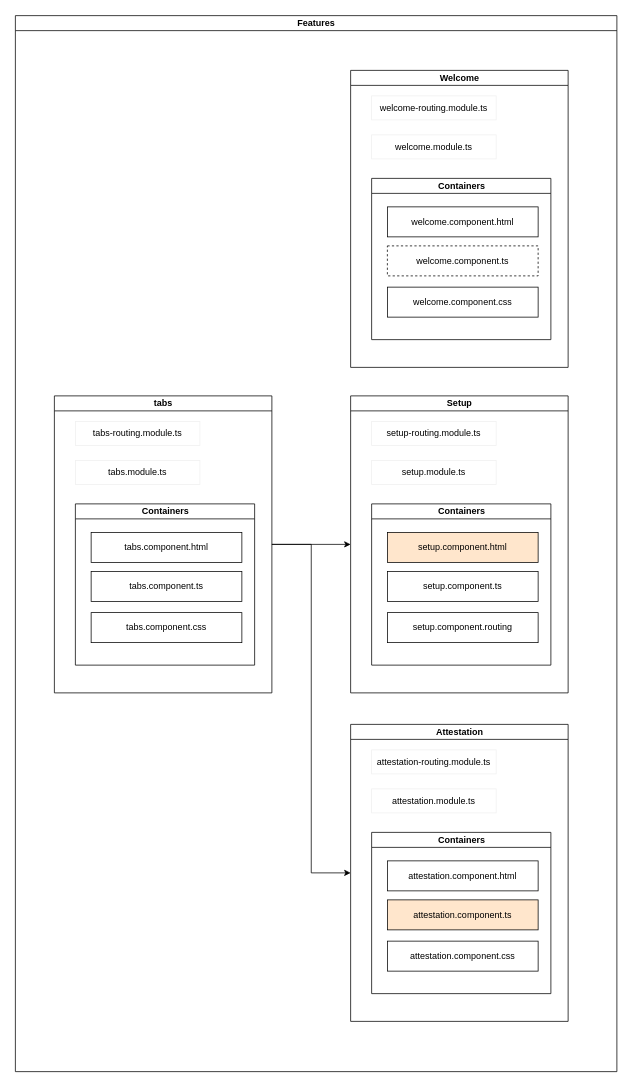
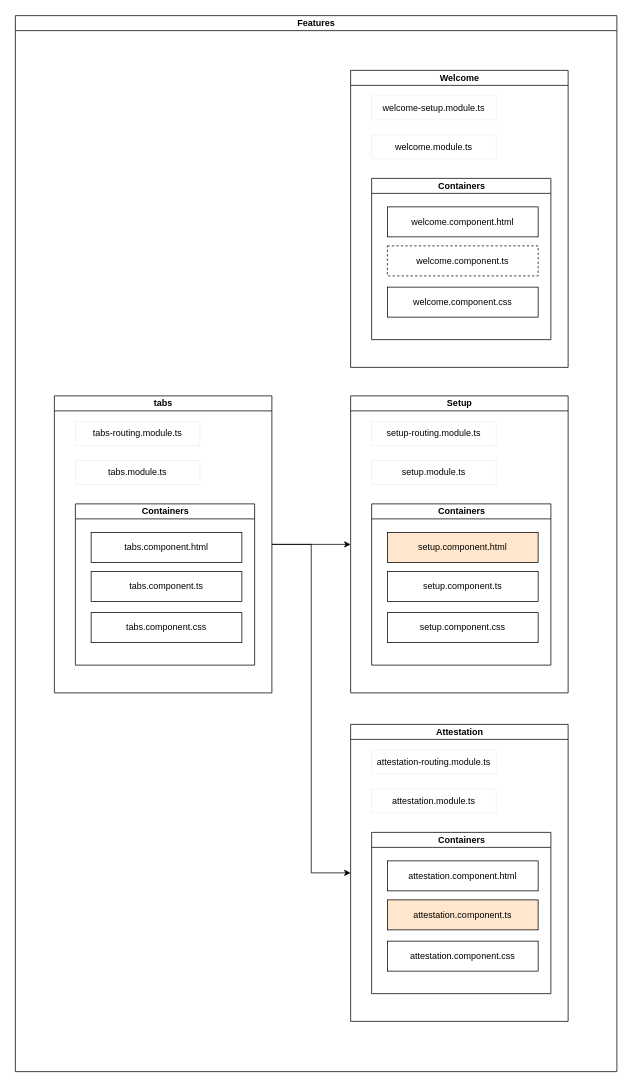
(434, 108) -> (434, 108)
(463, 627) -> (463, 627)
